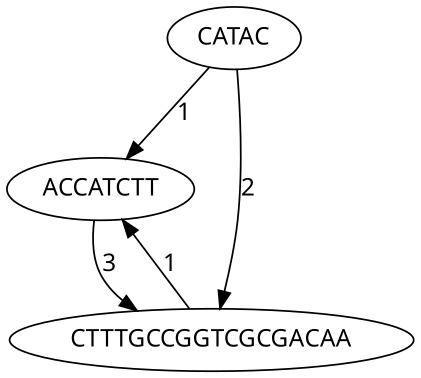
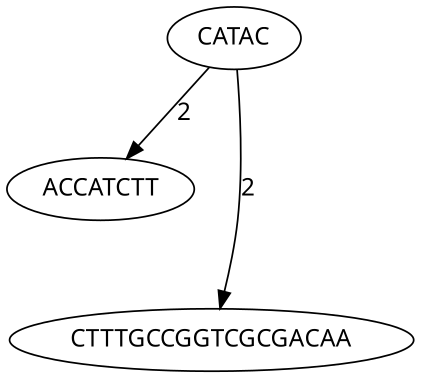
(185, 114) -> (185, 114)
(97, 265) -> none
(161, 271) -> none
